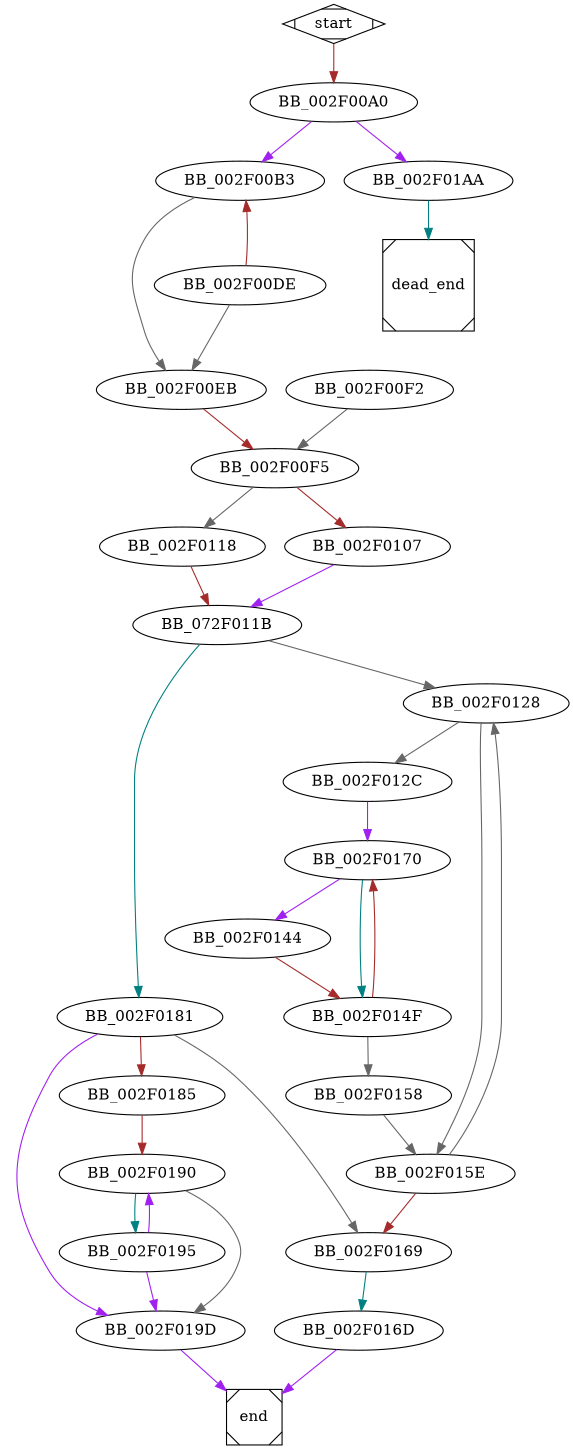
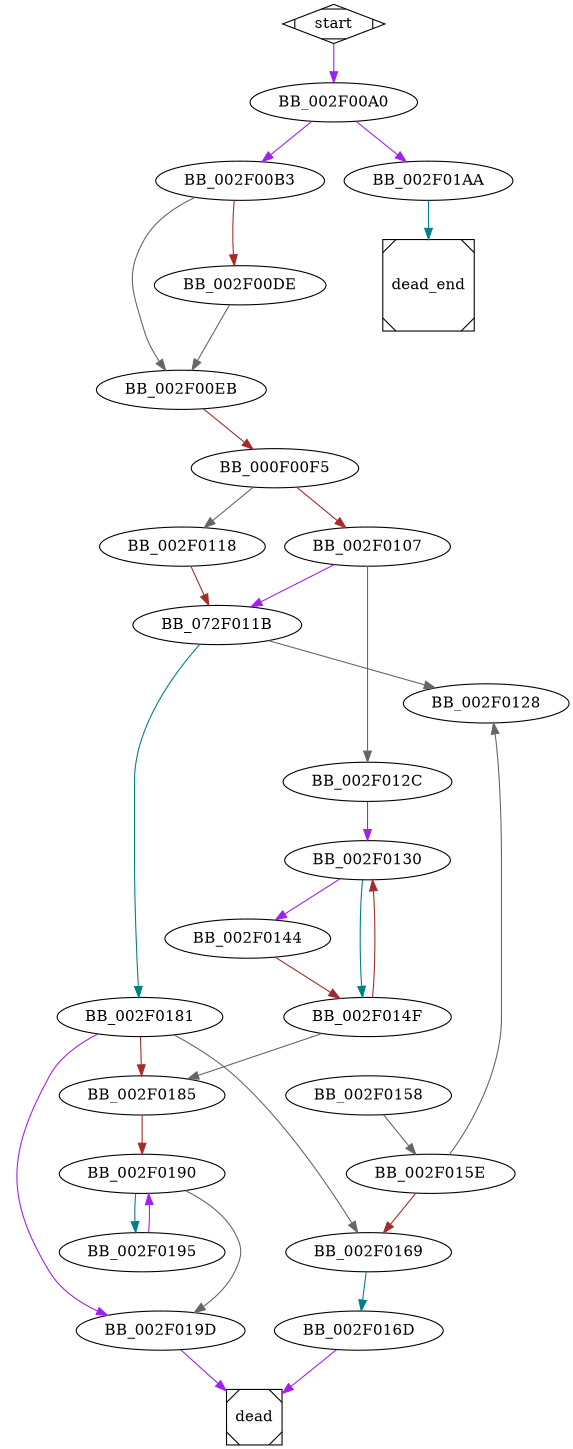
(334, 58) -> (334, 58)
(247, 239) -> (233, 227)
(370, 390) -> none
(275, 468) -> (275, 468)
(432, 740) -> (368, 659)
(368, 860) -> (368, 860)
(482, 937) -> none
(368, 1051) -> (260, 1054)
(150, 1286) -> none
(254, 1417) -> (254, 1417)
